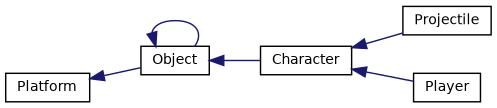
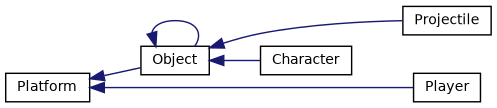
(384, 38) -> (312, 26)
(390, 77) -> (259, 88)
